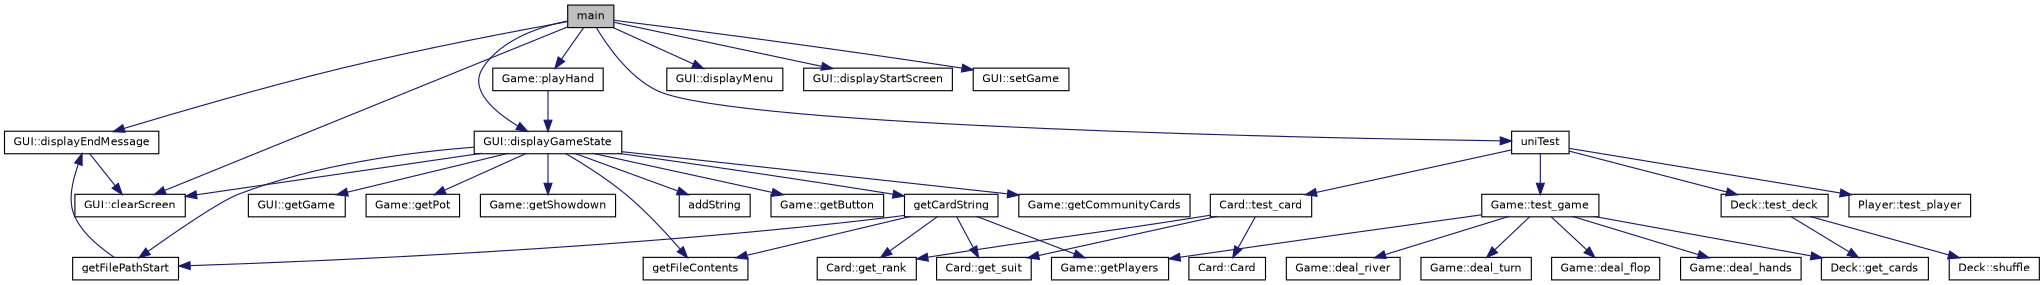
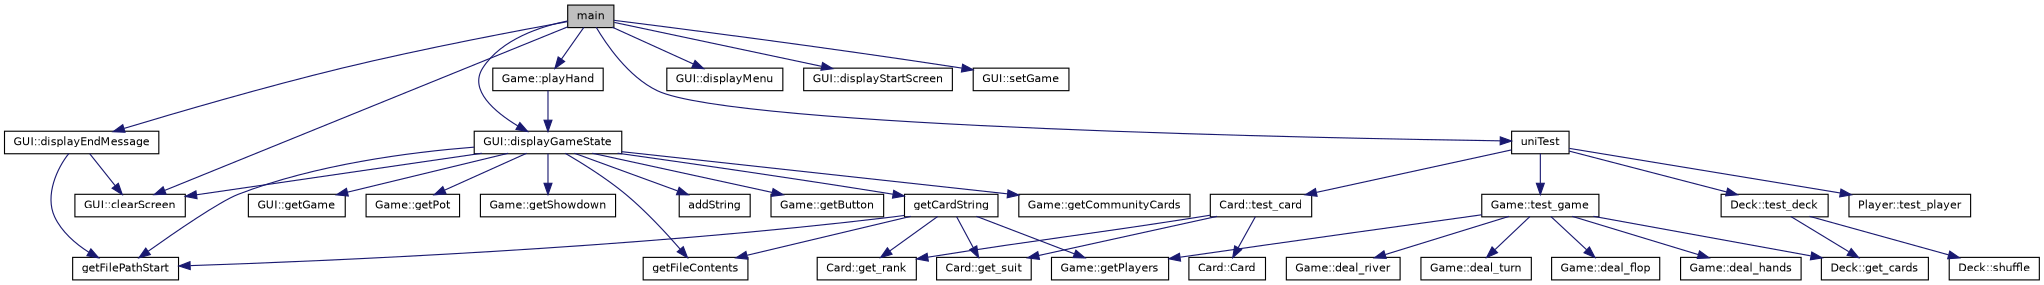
(76, 219) -> (52, 208)
